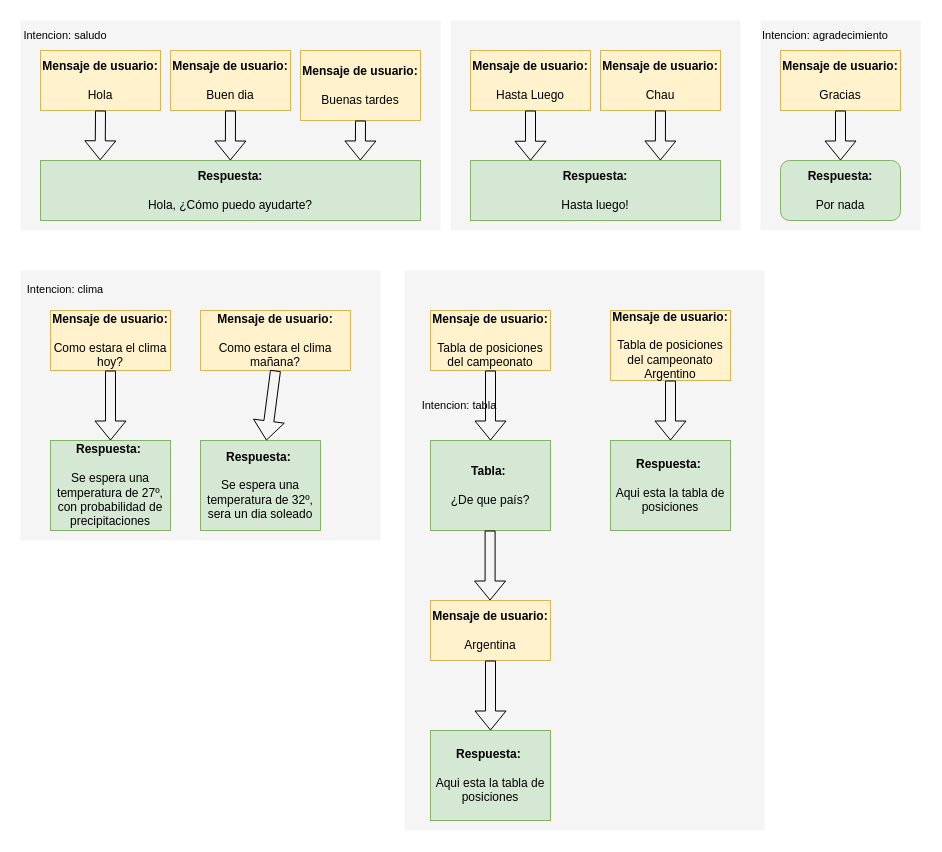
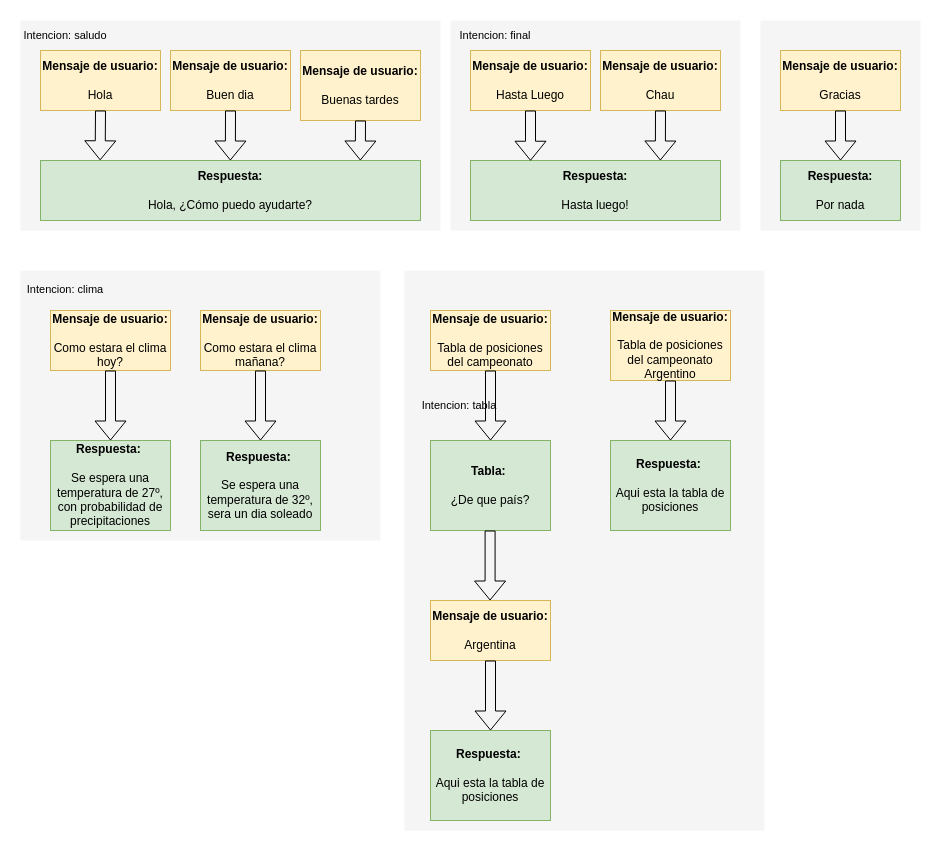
none -> (496, 36)
(826, 36) -> none
(841, 191) -> (841, 191)
(276, 341) -> (261, 341)
